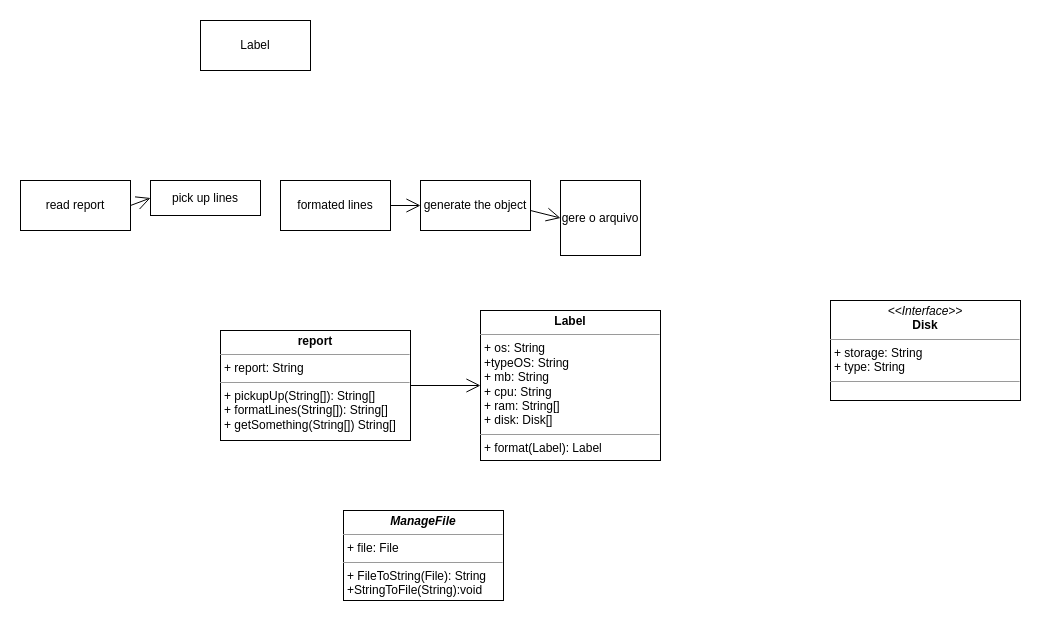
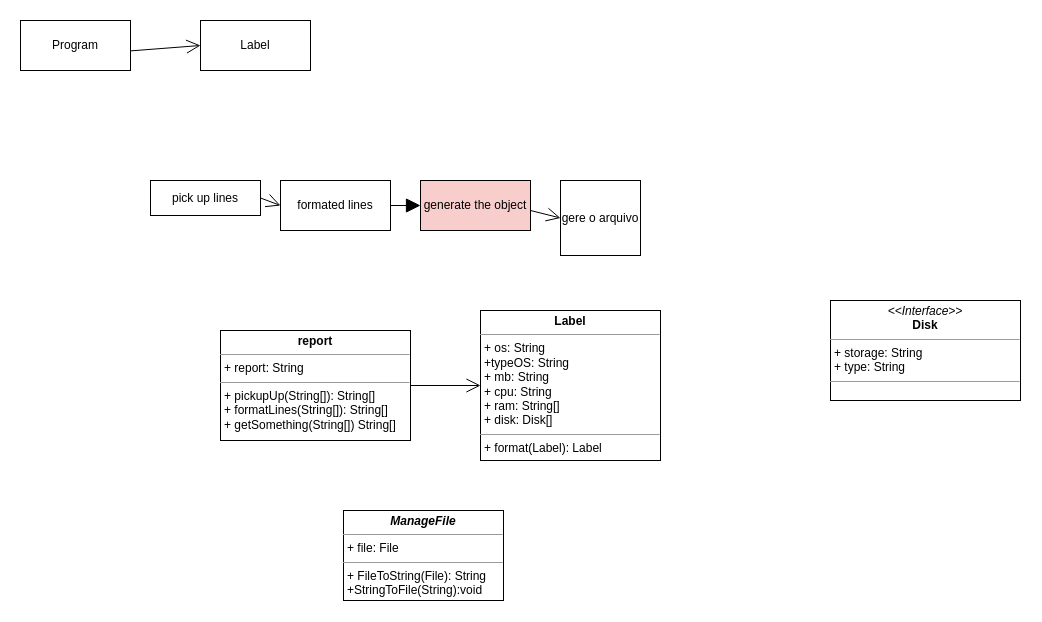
none -> (76, 46)
none -> (164, 48)
none -> (269, 201)
(139, 202) -> none
(76, 206) -> none
(410, 206) -> (405, 206)
(476, 206) -> (476, 206)
